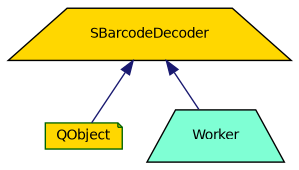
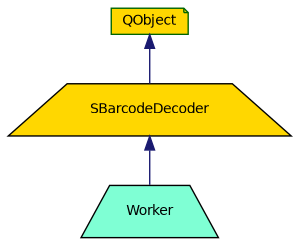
(108, 98) -> (150, 66)
